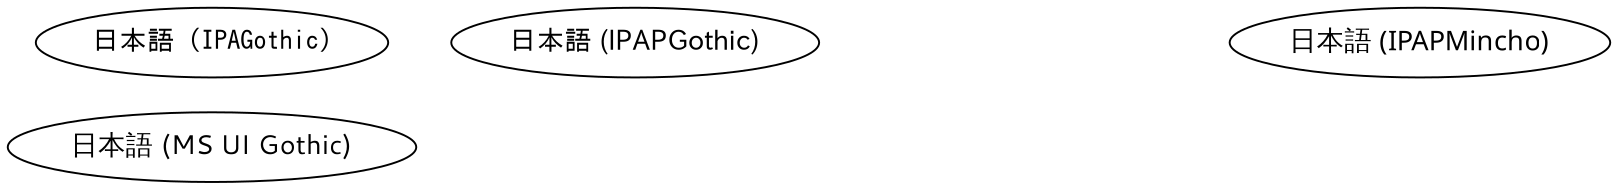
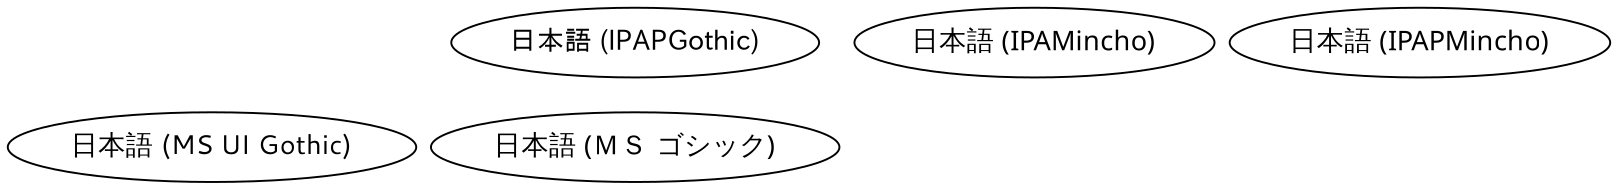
(212, 43) -> none
none -> (1034, 43)
none -> (635, 147)
